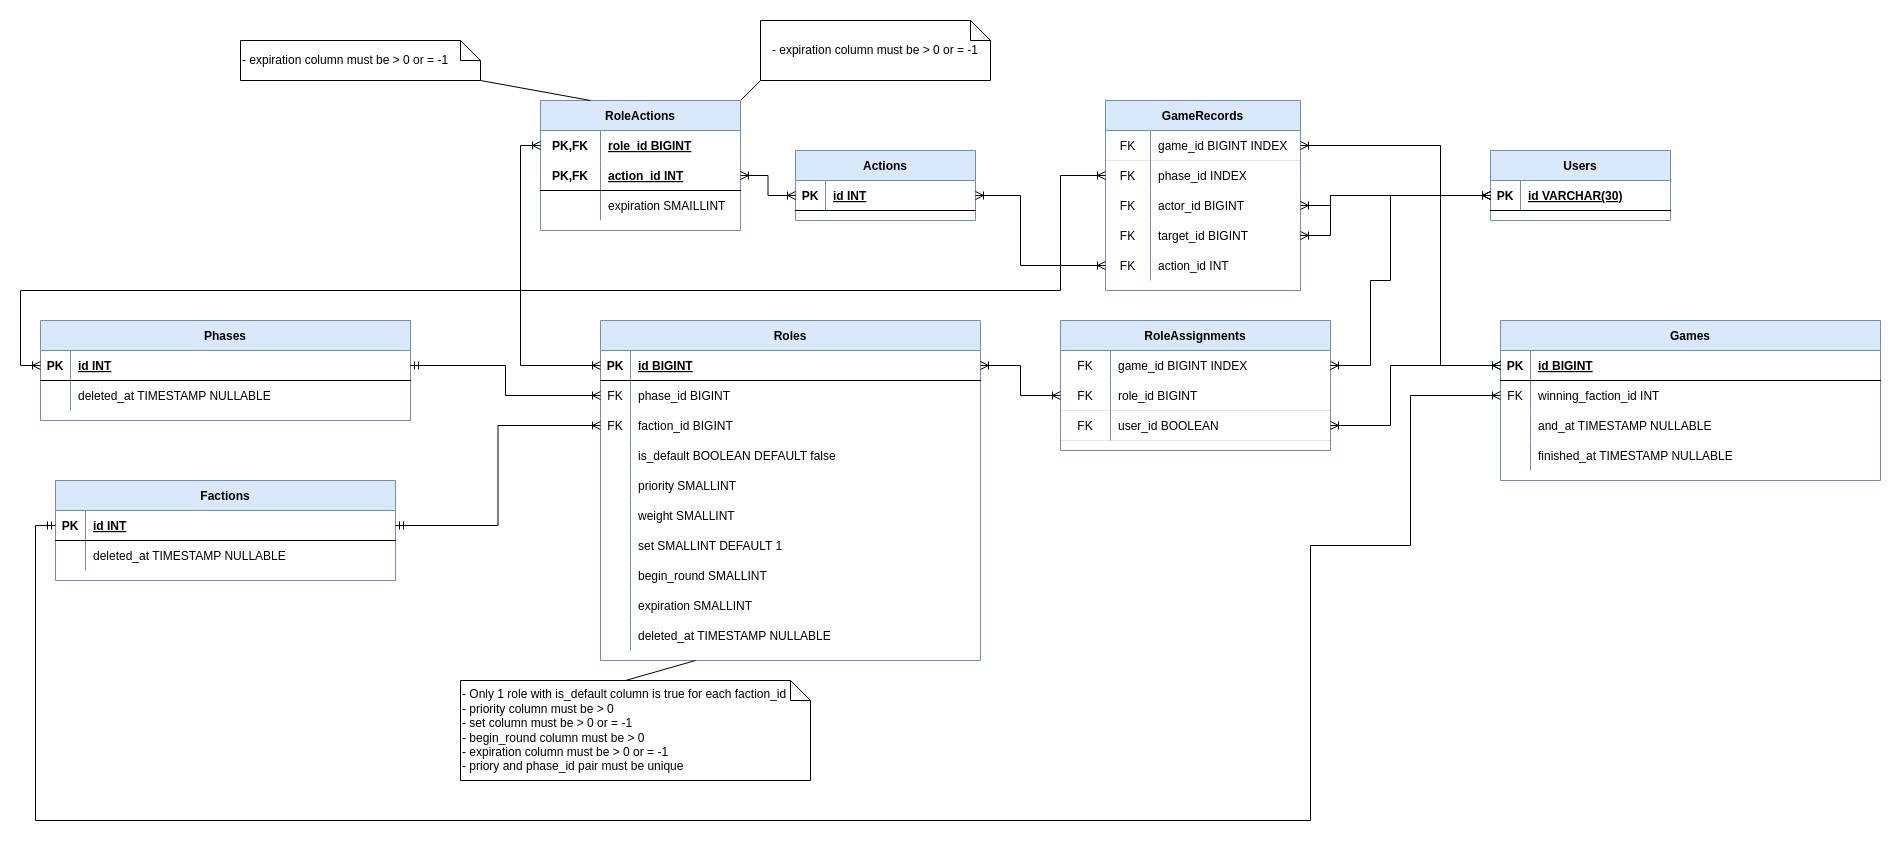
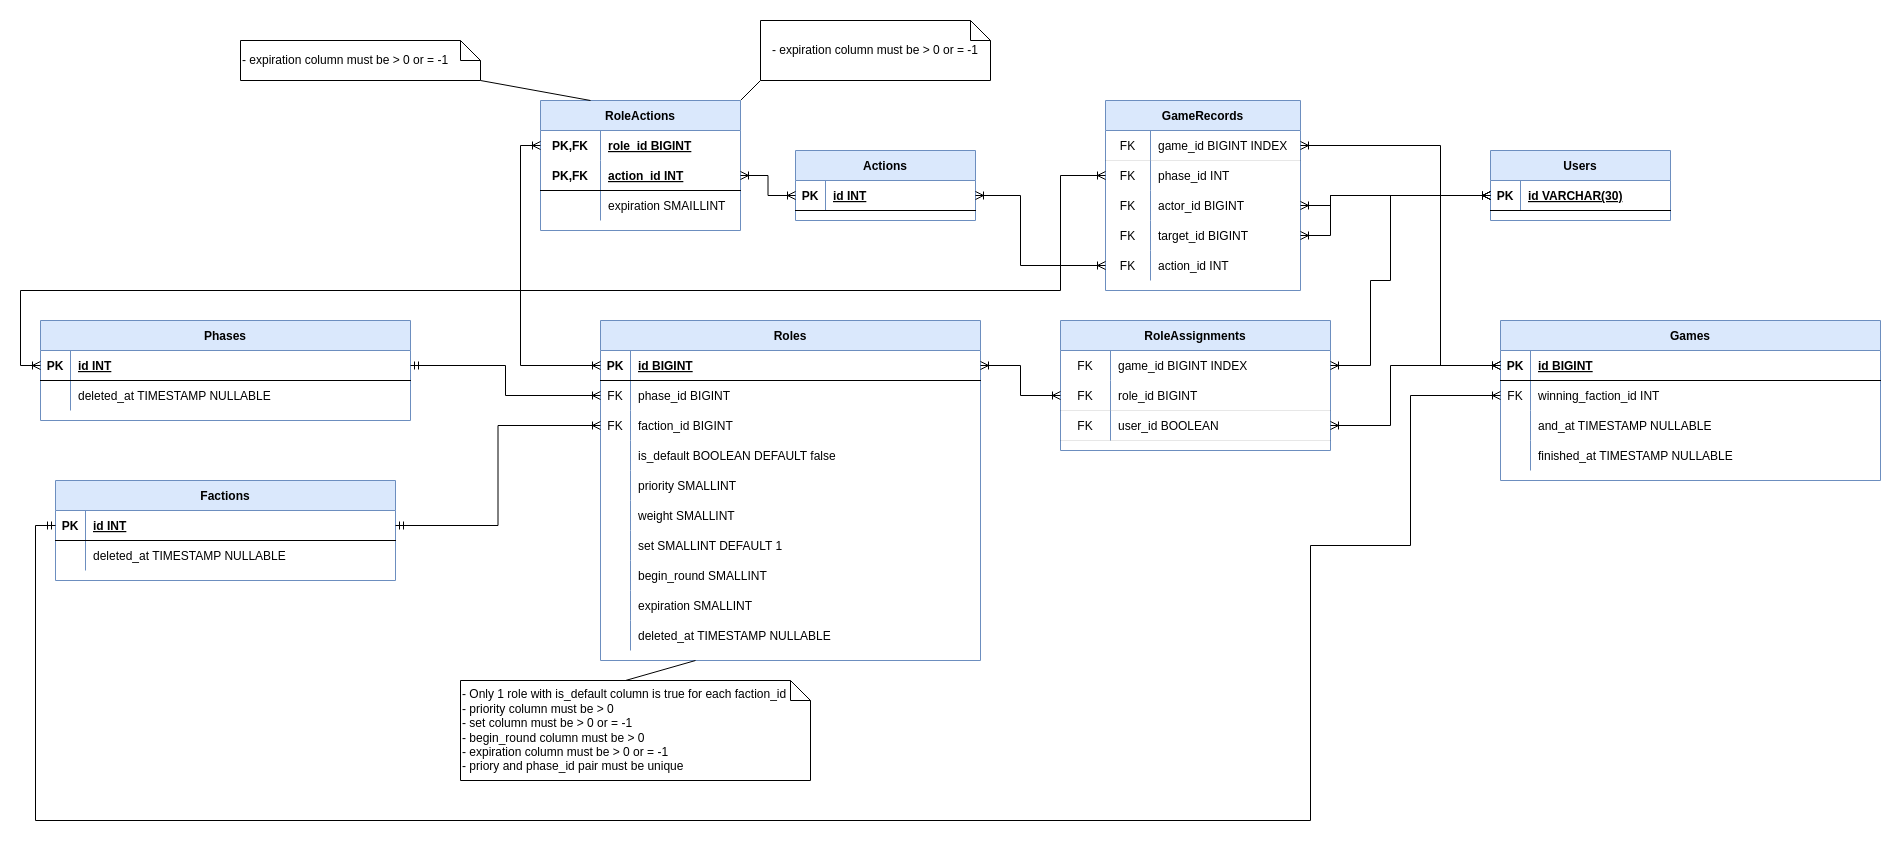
(1202, 176) -> (1195, 176)
